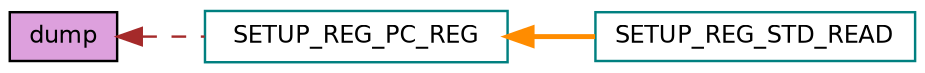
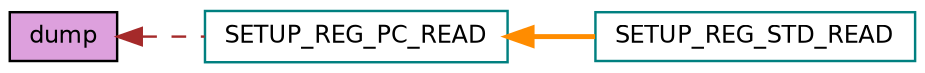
(356, 37) -> (356, 37)
